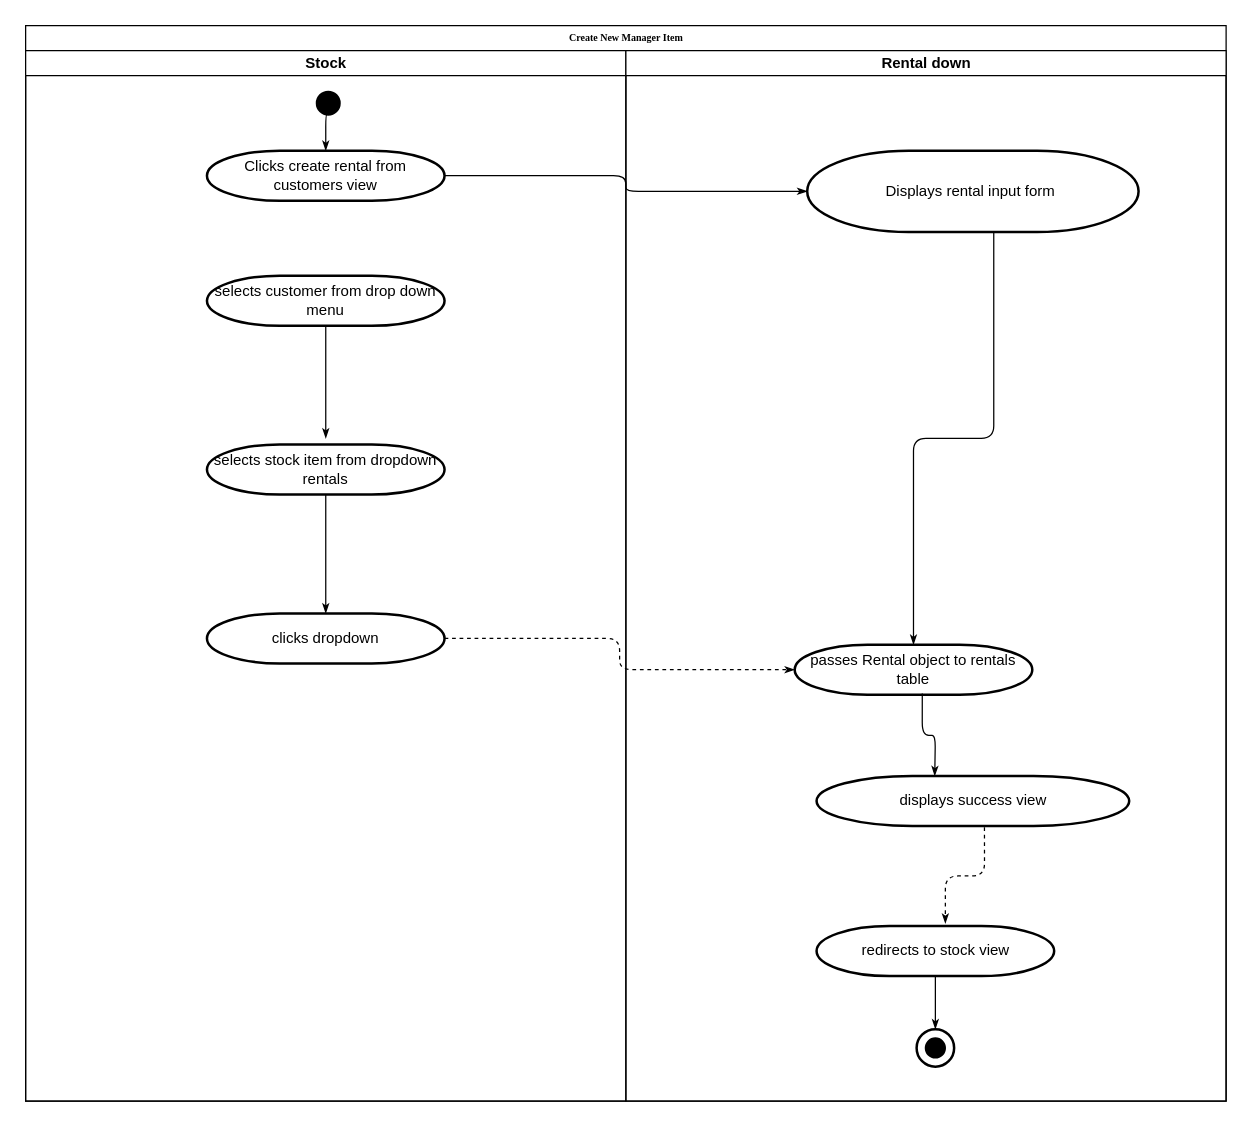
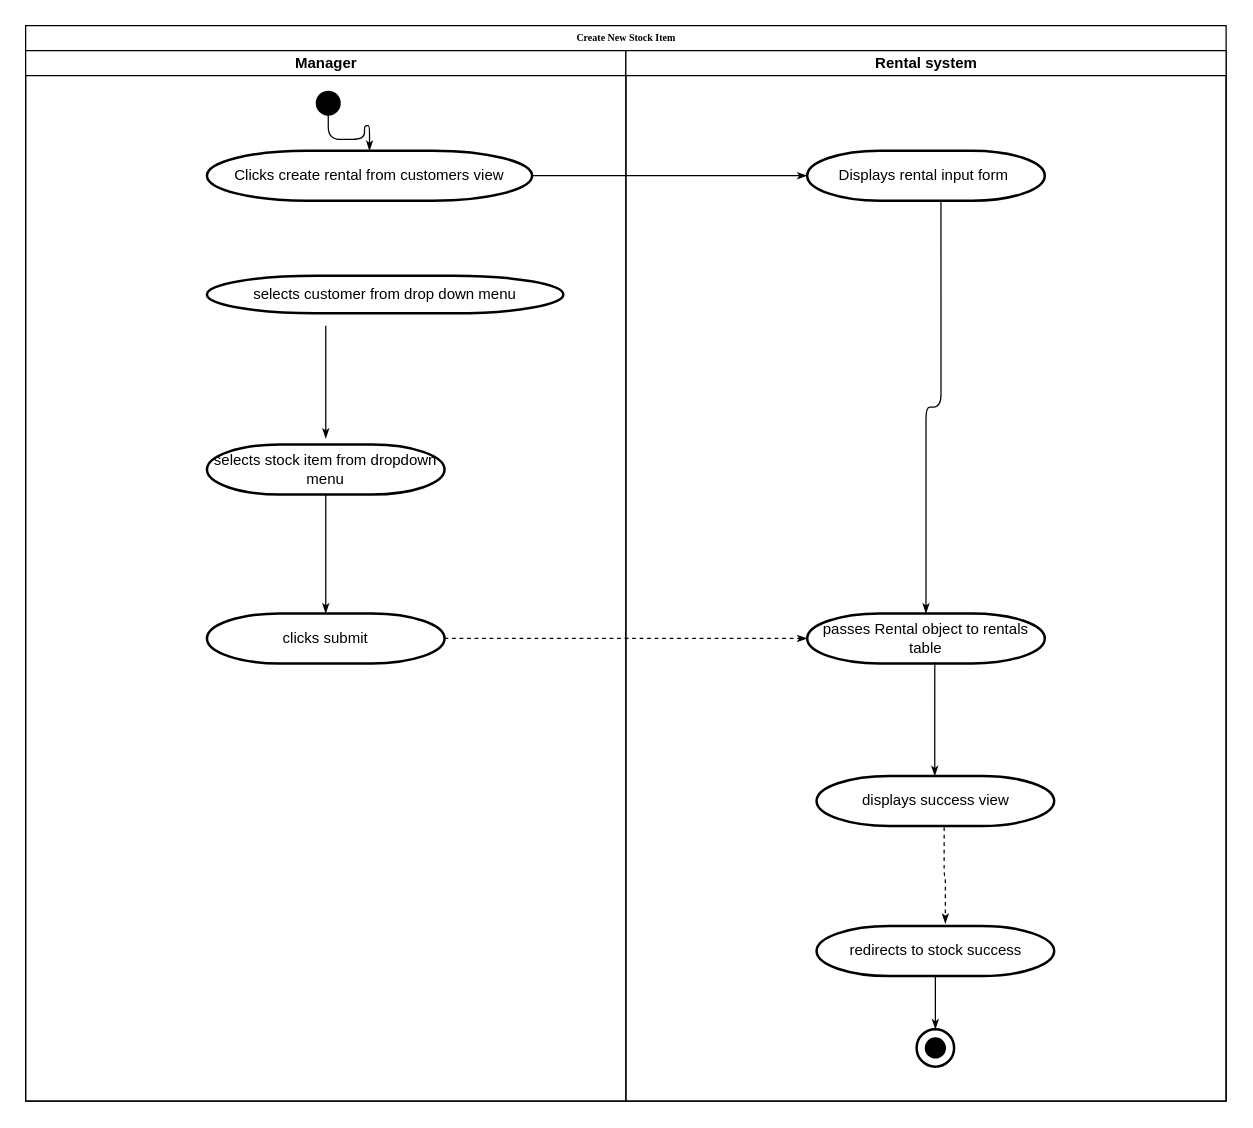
(626, 38) -> (626, 38)
(326, 63) -> (326, 63)
(926, 63) -> (926, 63)
(326, 176) -> (369, 176)
(973, 191) -> (926, 176)
(326, 301) -> (385, 294)
(326, 469) -> (326, 469)
(326, 638) -> (326, 638)
(913, 669) -> (926, 638)
(973, 801) -> (935, 801)
(936, 951) -> (936, 951)
